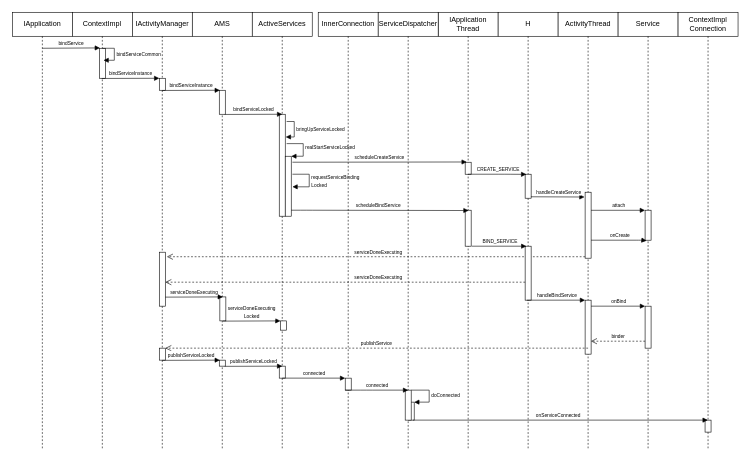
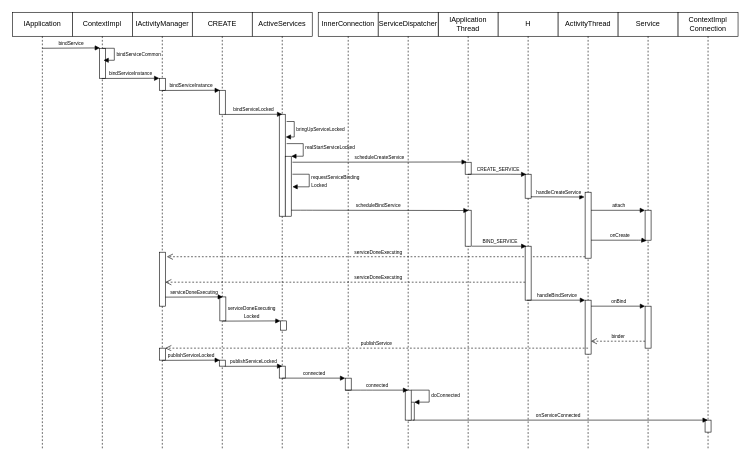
(222, 24) -> (222, 24)
